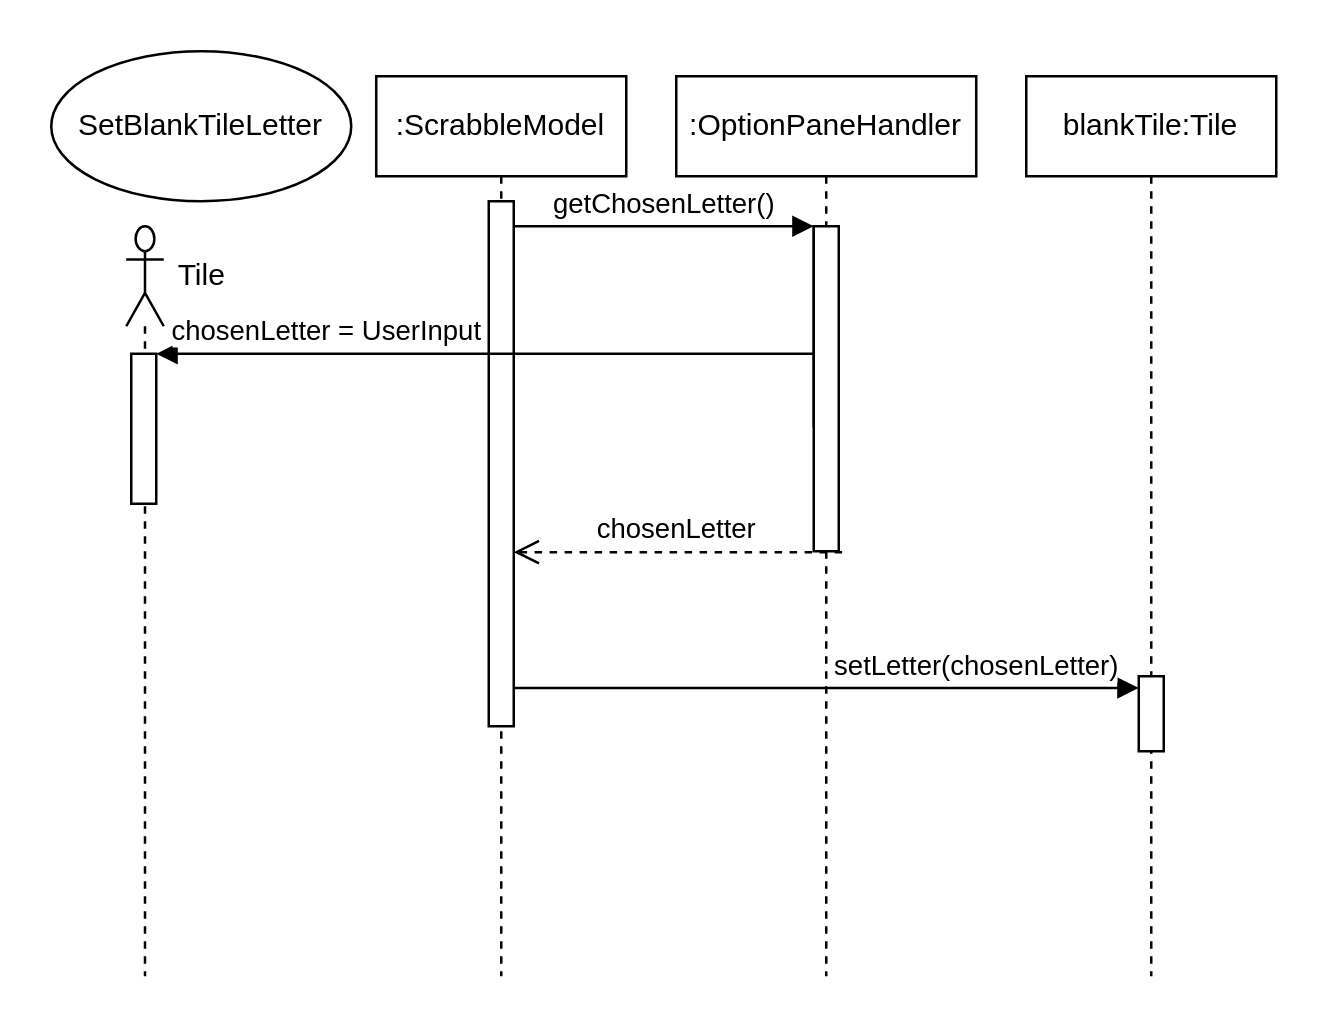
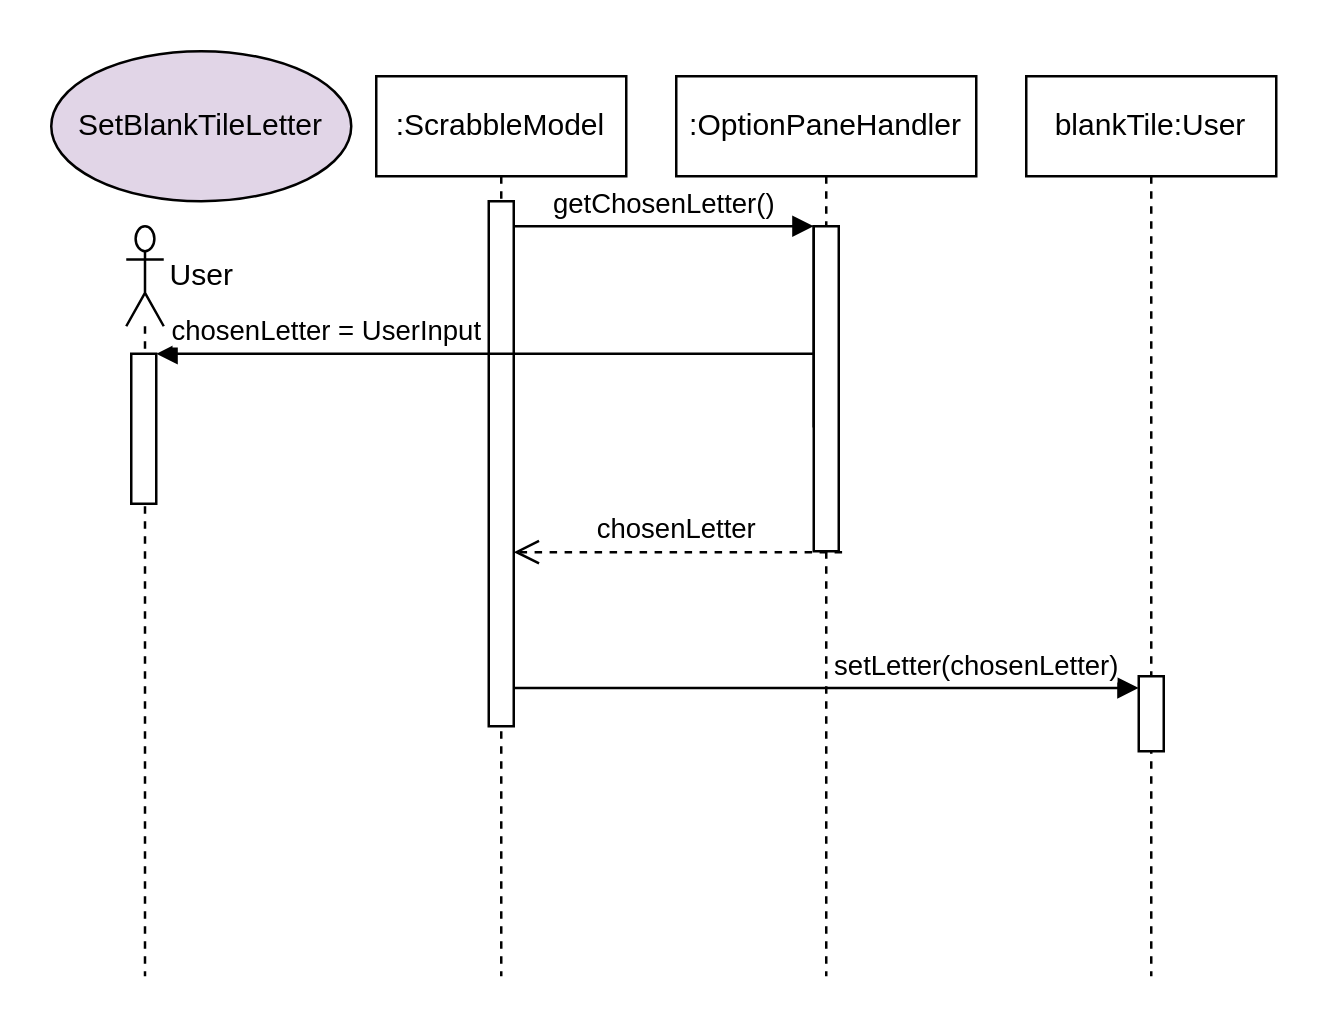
(201, 126) -> (201, 126)
(1151, 126) -> (1151, 126)
(203, 276) -> (203, 276)
